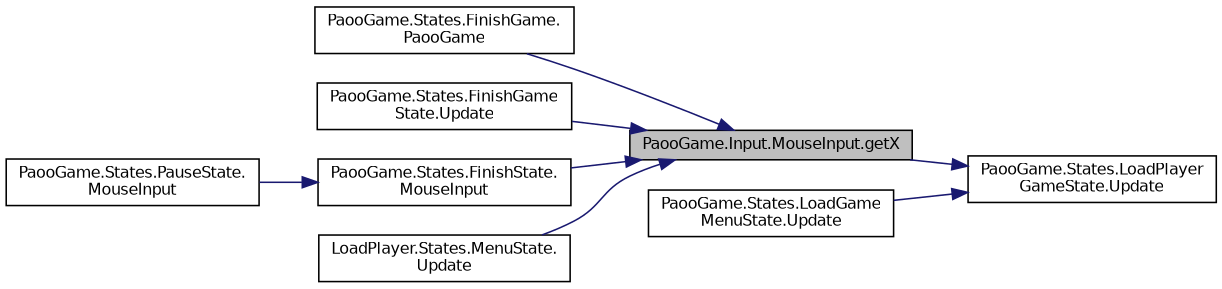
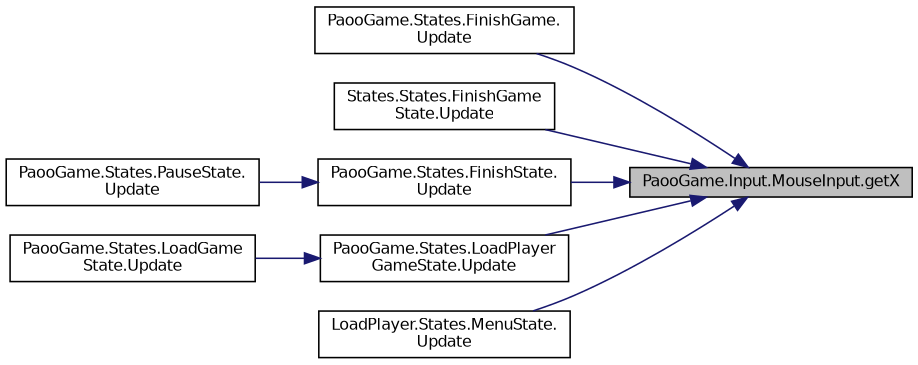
(444, 30) -> (444, 30)
(444, 106) -> (444, 106)
(931, 162) -> (618, 218)
(133, 182) -> (133, 182)
(444, 182) -> (444, 182)
(771, 213) -> (133, 258)
